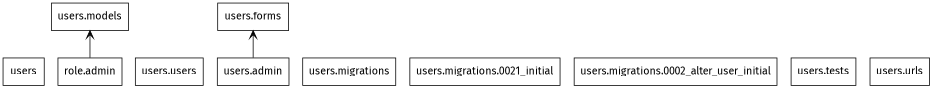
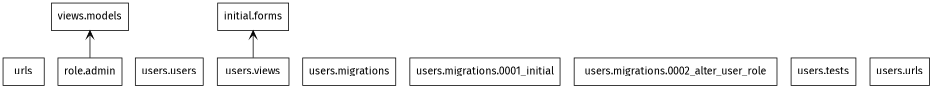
(90, 17) -> (90, 17)
(253, 17) -> (253, 17)
(24, 72) -> (24, 72)
(253, 72) -> (253, 72)
(485, 72) -> (485, 72)
(676, 72) -> (676, 72)
